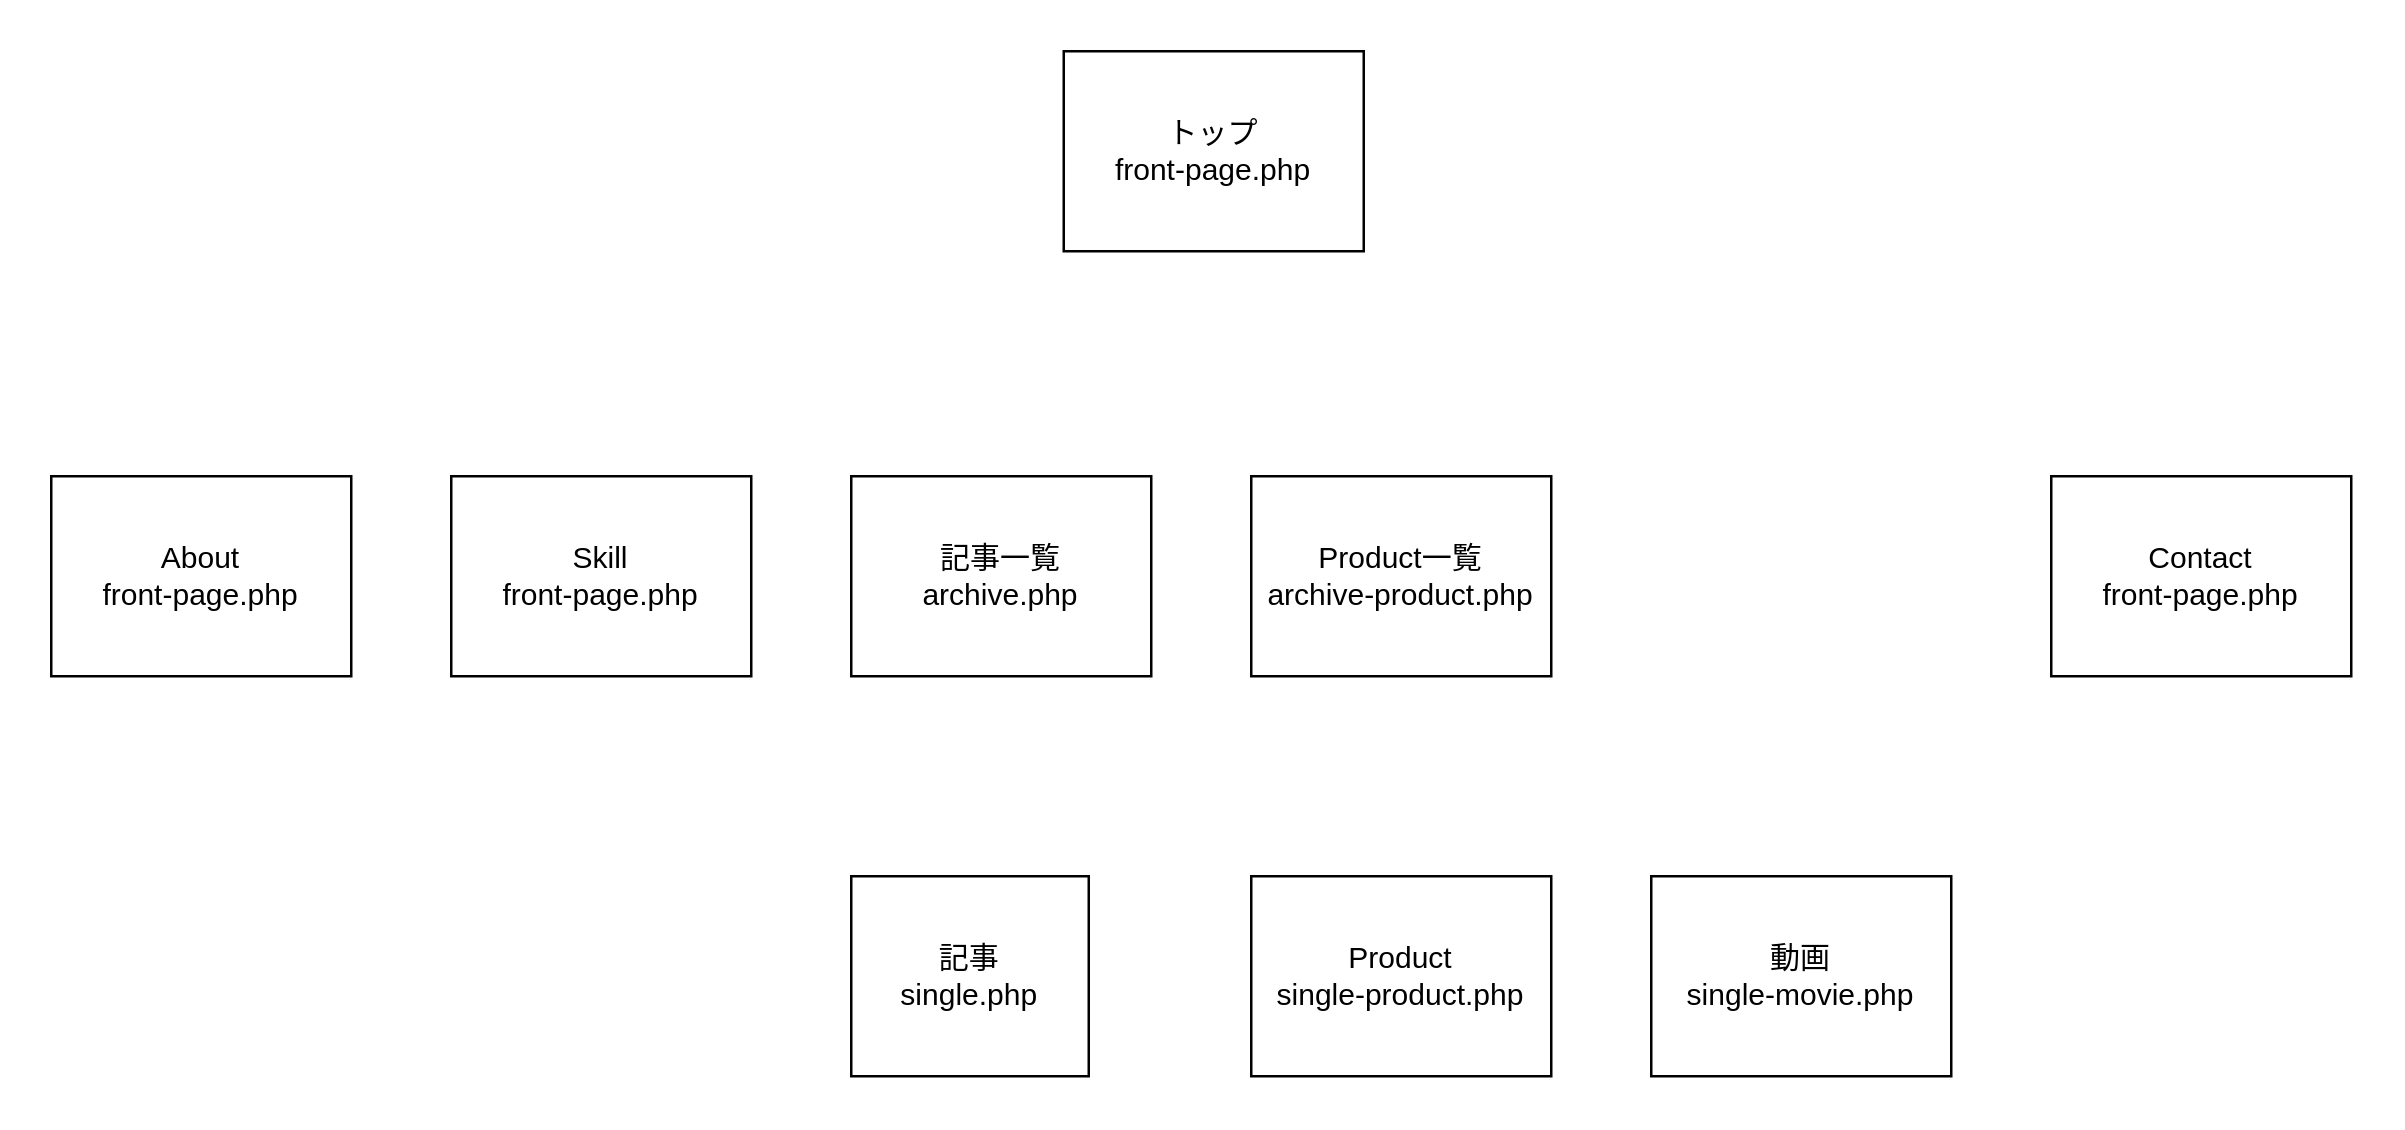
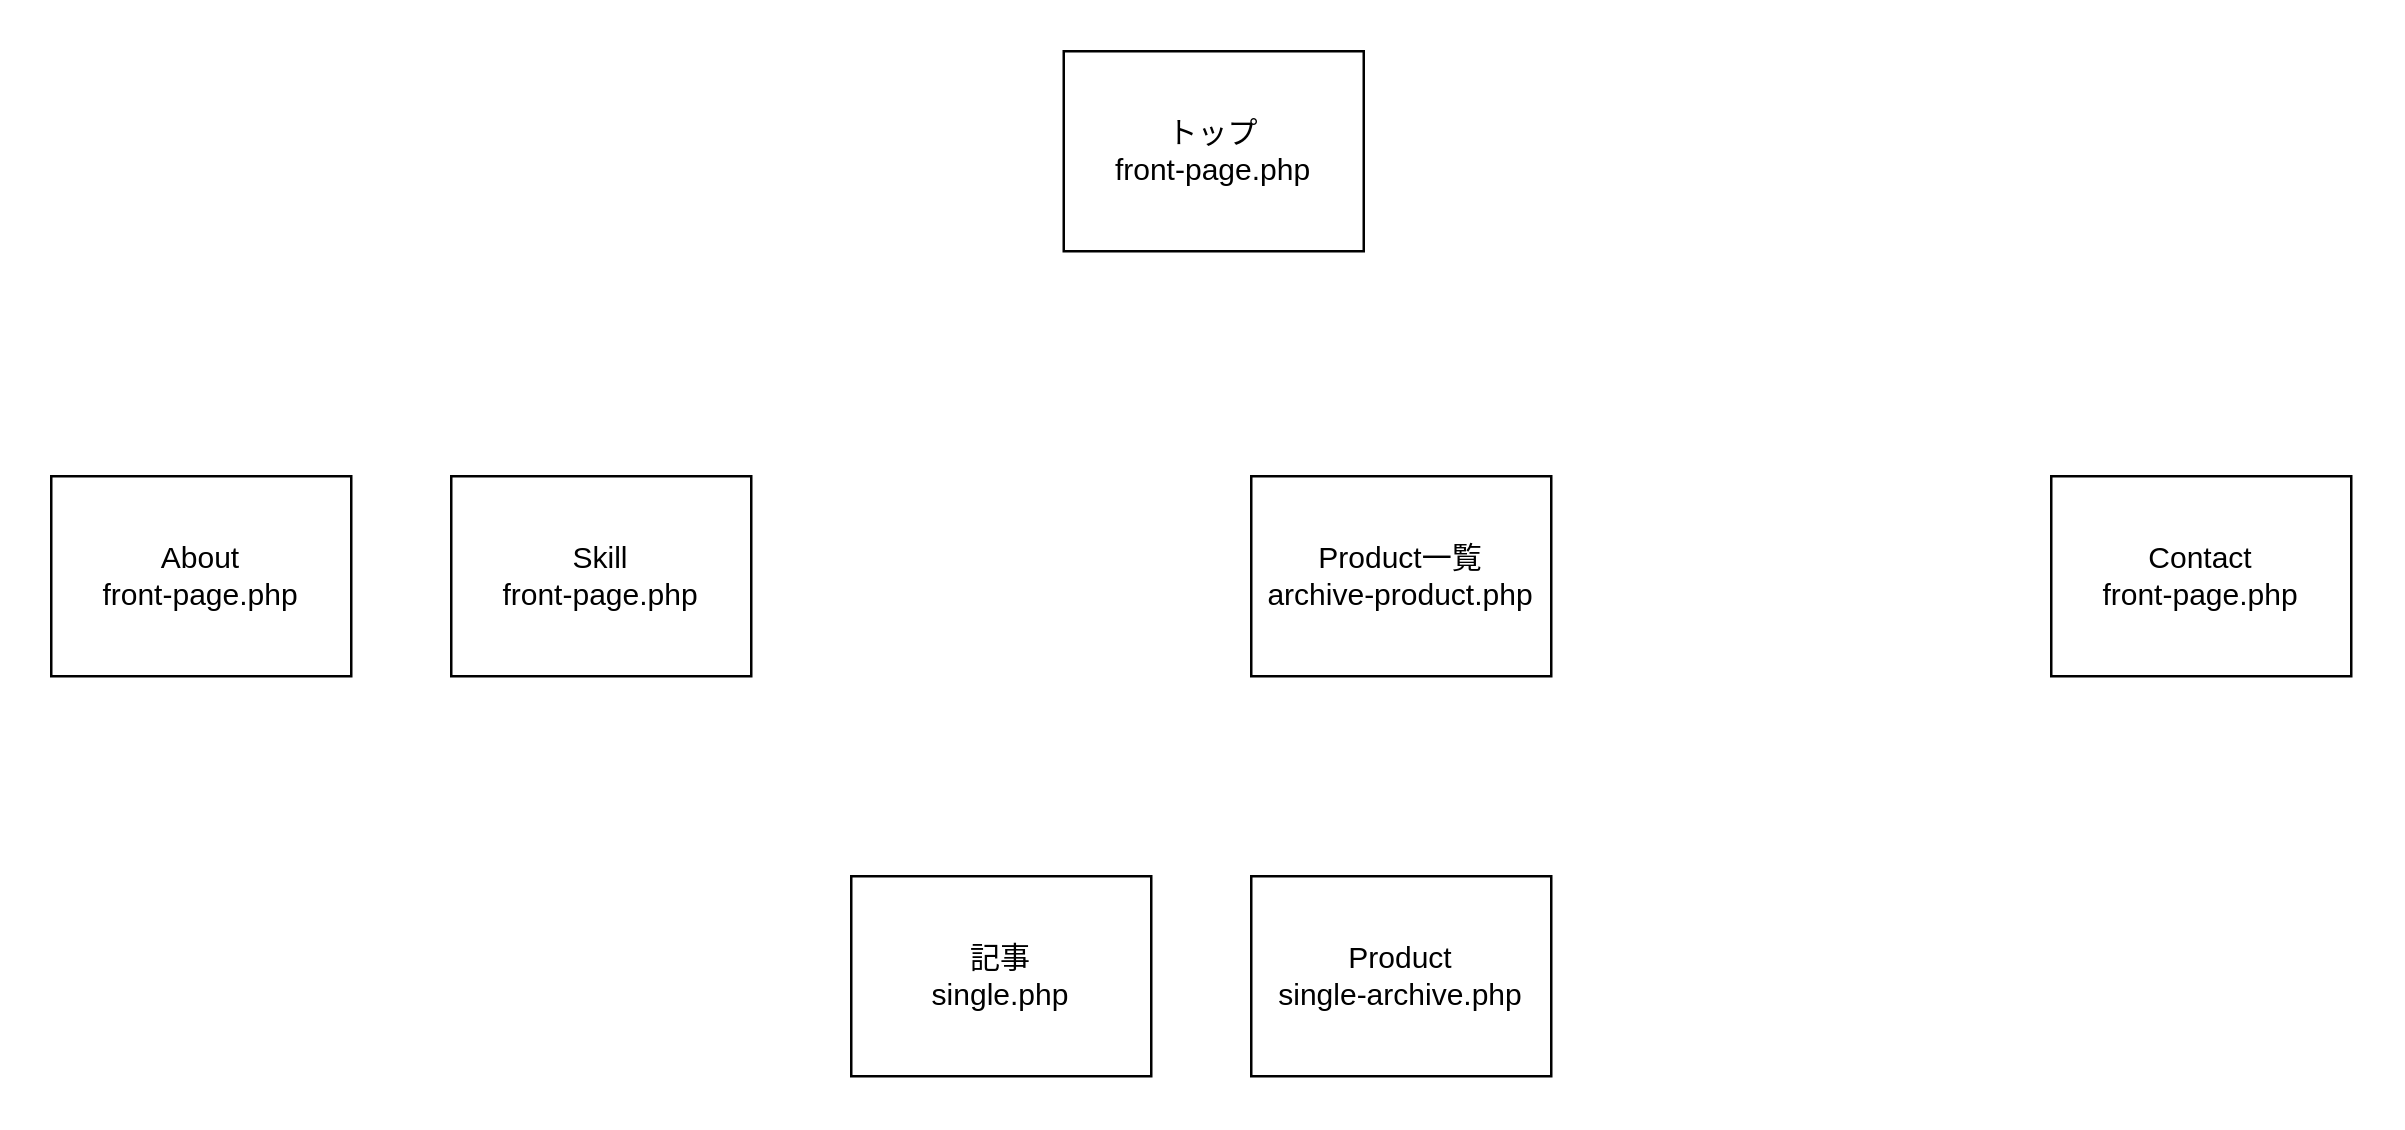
(1001, 576) -> none
(970, 976) -> (1001, 976)
(1401, 976) -> (1401, 976)
(1801, 976) -> none
